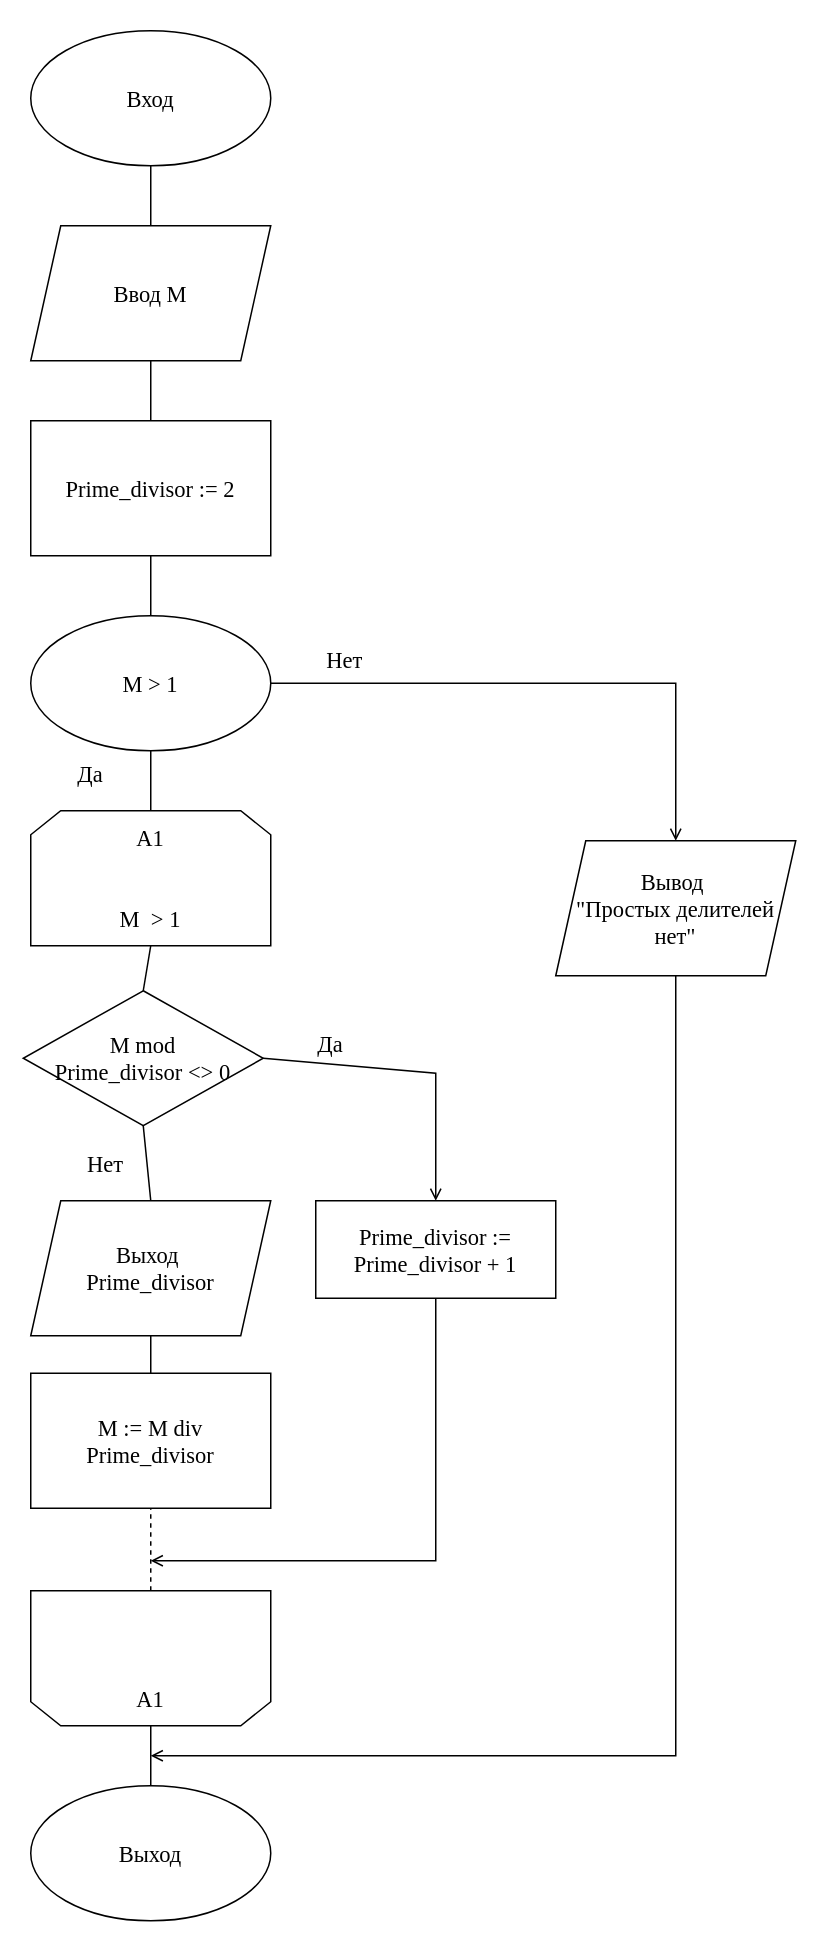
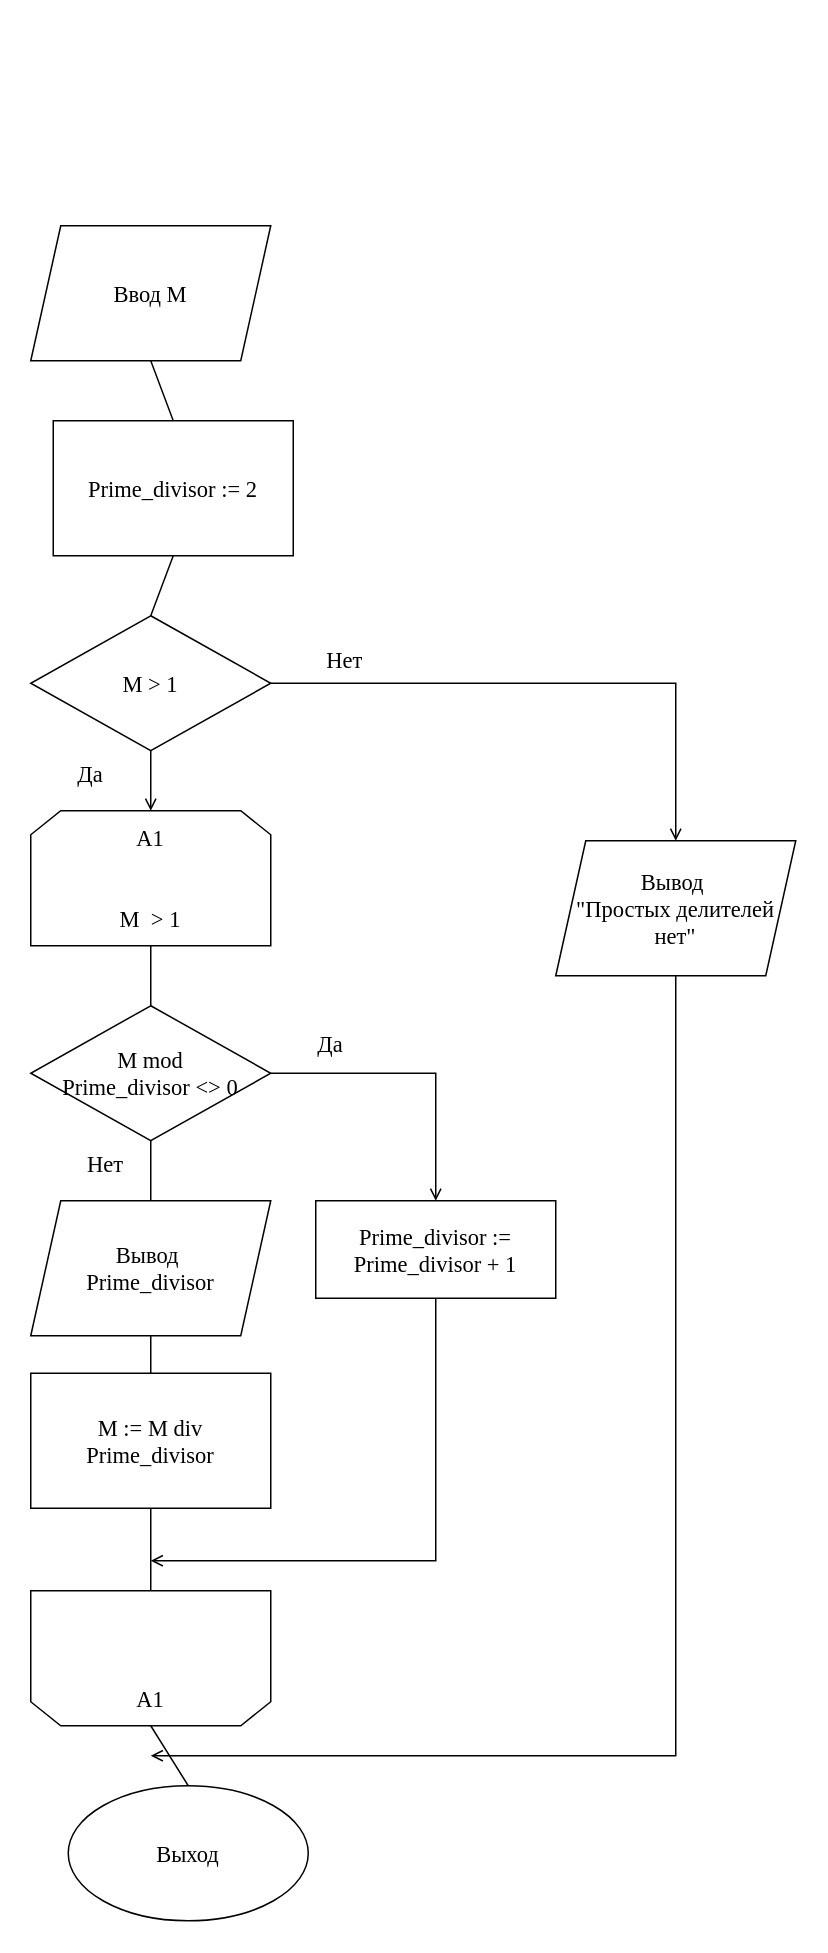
(151, 98) -> none
(151, 196) -> none
(151, 488) -> (173, 488)
(151, 683) -> (151, 683)
(151, 804) -> (151, 803)
(143, 1058) -> (151, 1073)
(151, 1268) -> (151, 1268)
(151, 1547) -> (151, 1547)
(151, 1853) -> (188, 1853)
